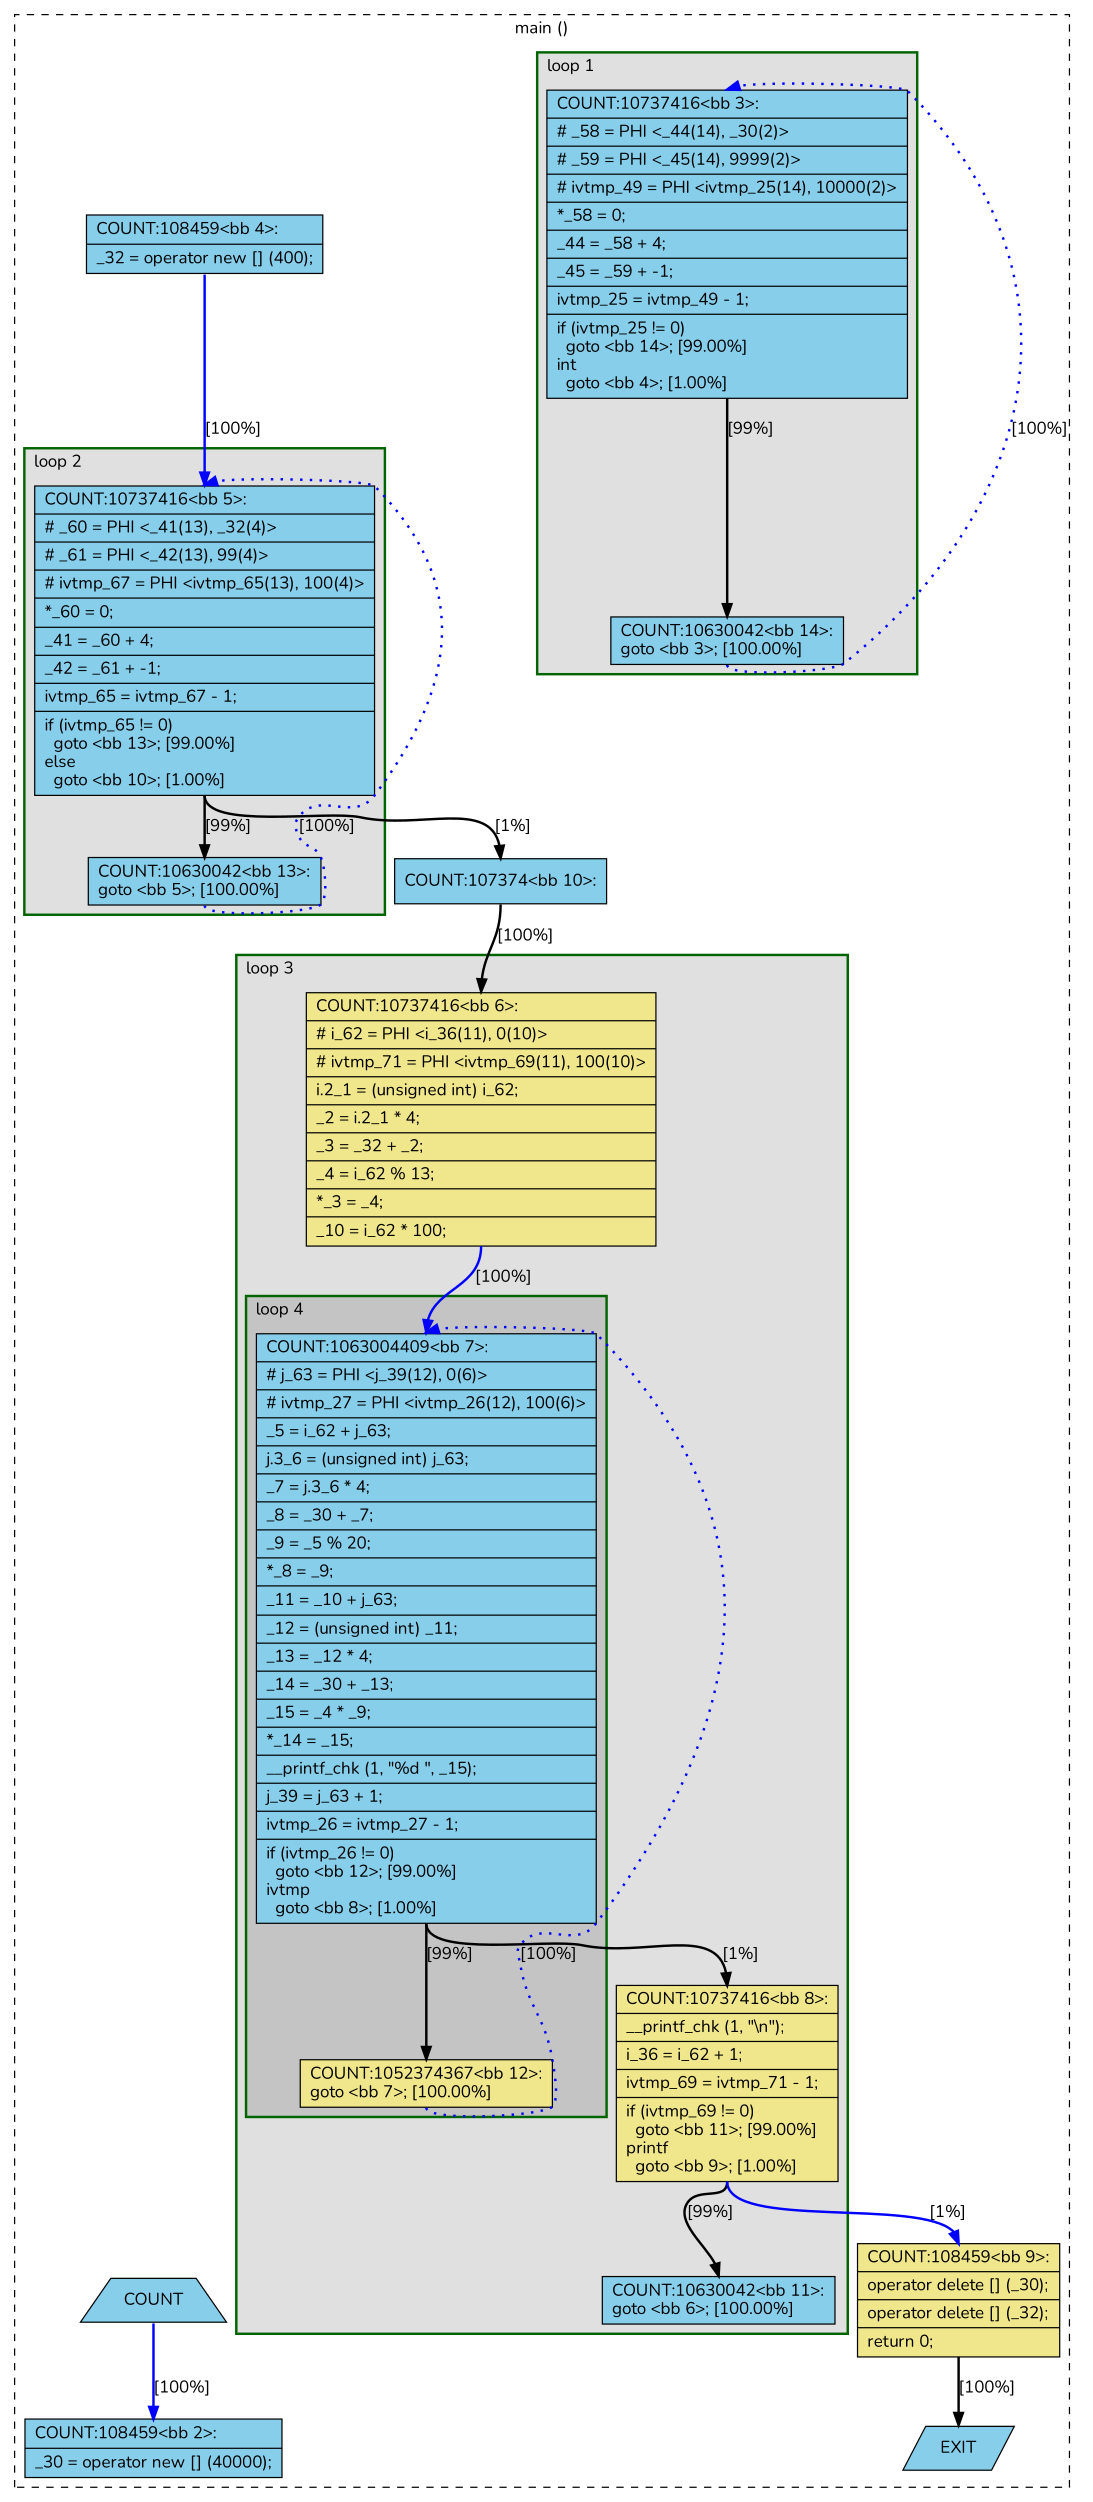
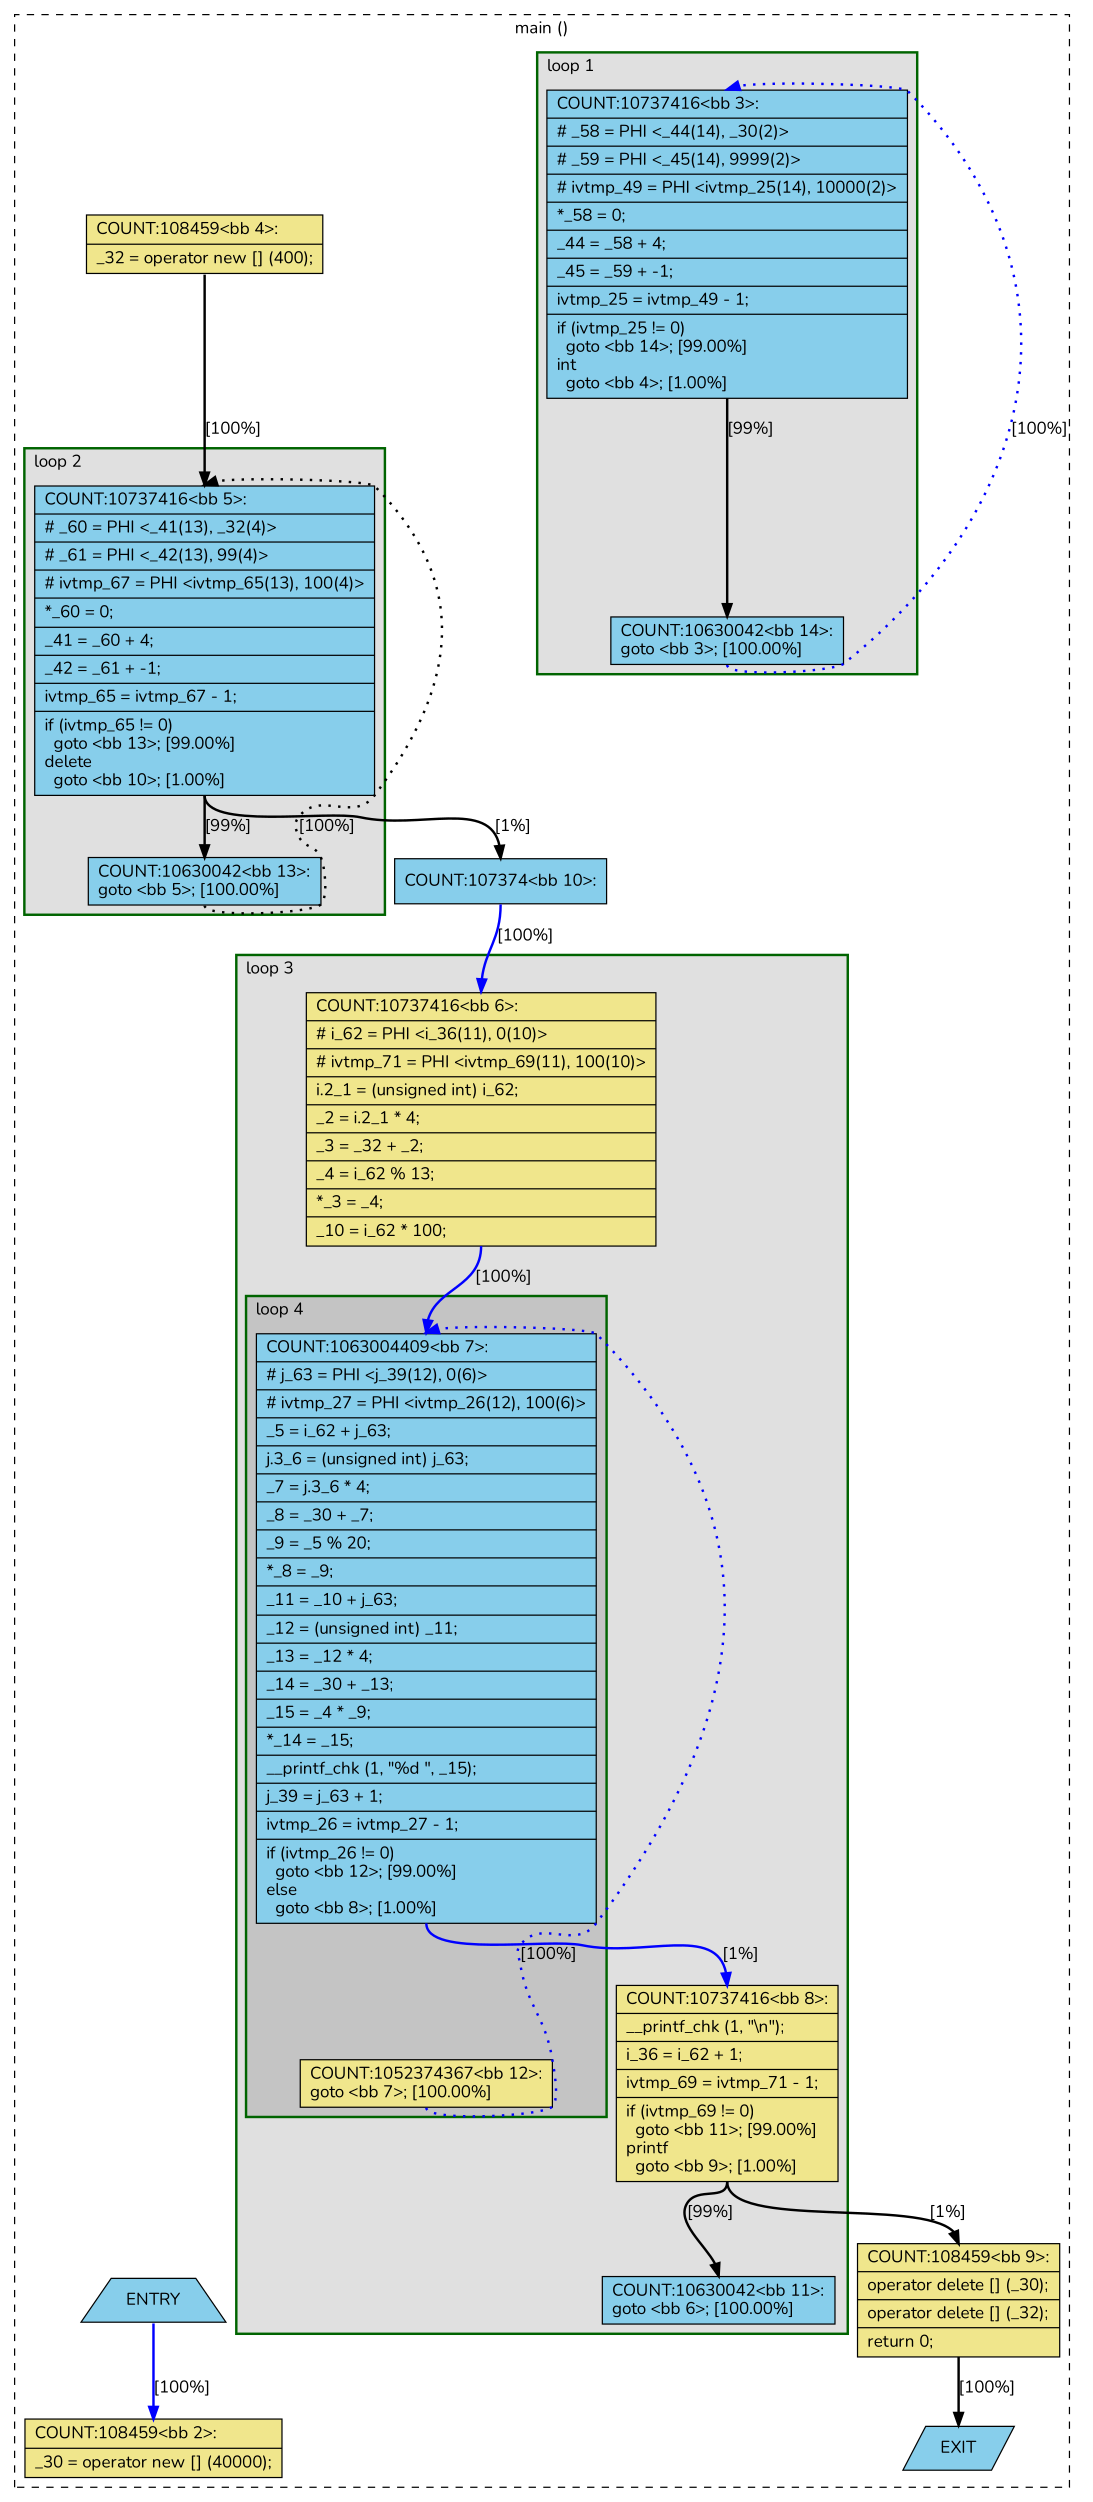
(205, 244) -> (205, 244)
(205, 373) -> (205, 373)
(425, 709) -> (425, 709)
(60, 762) -> (69, 762)
(493, 942) -> (493, 942)
(289, 1890) -> (282, 1890)
(579, 1945) -> (579, 1945)
(426, 1985) -> none
(837, 2212) -> (837, 2212)
(153, 2300) -> (153, 2300)
(153, 2448) -> (153, 2448)
